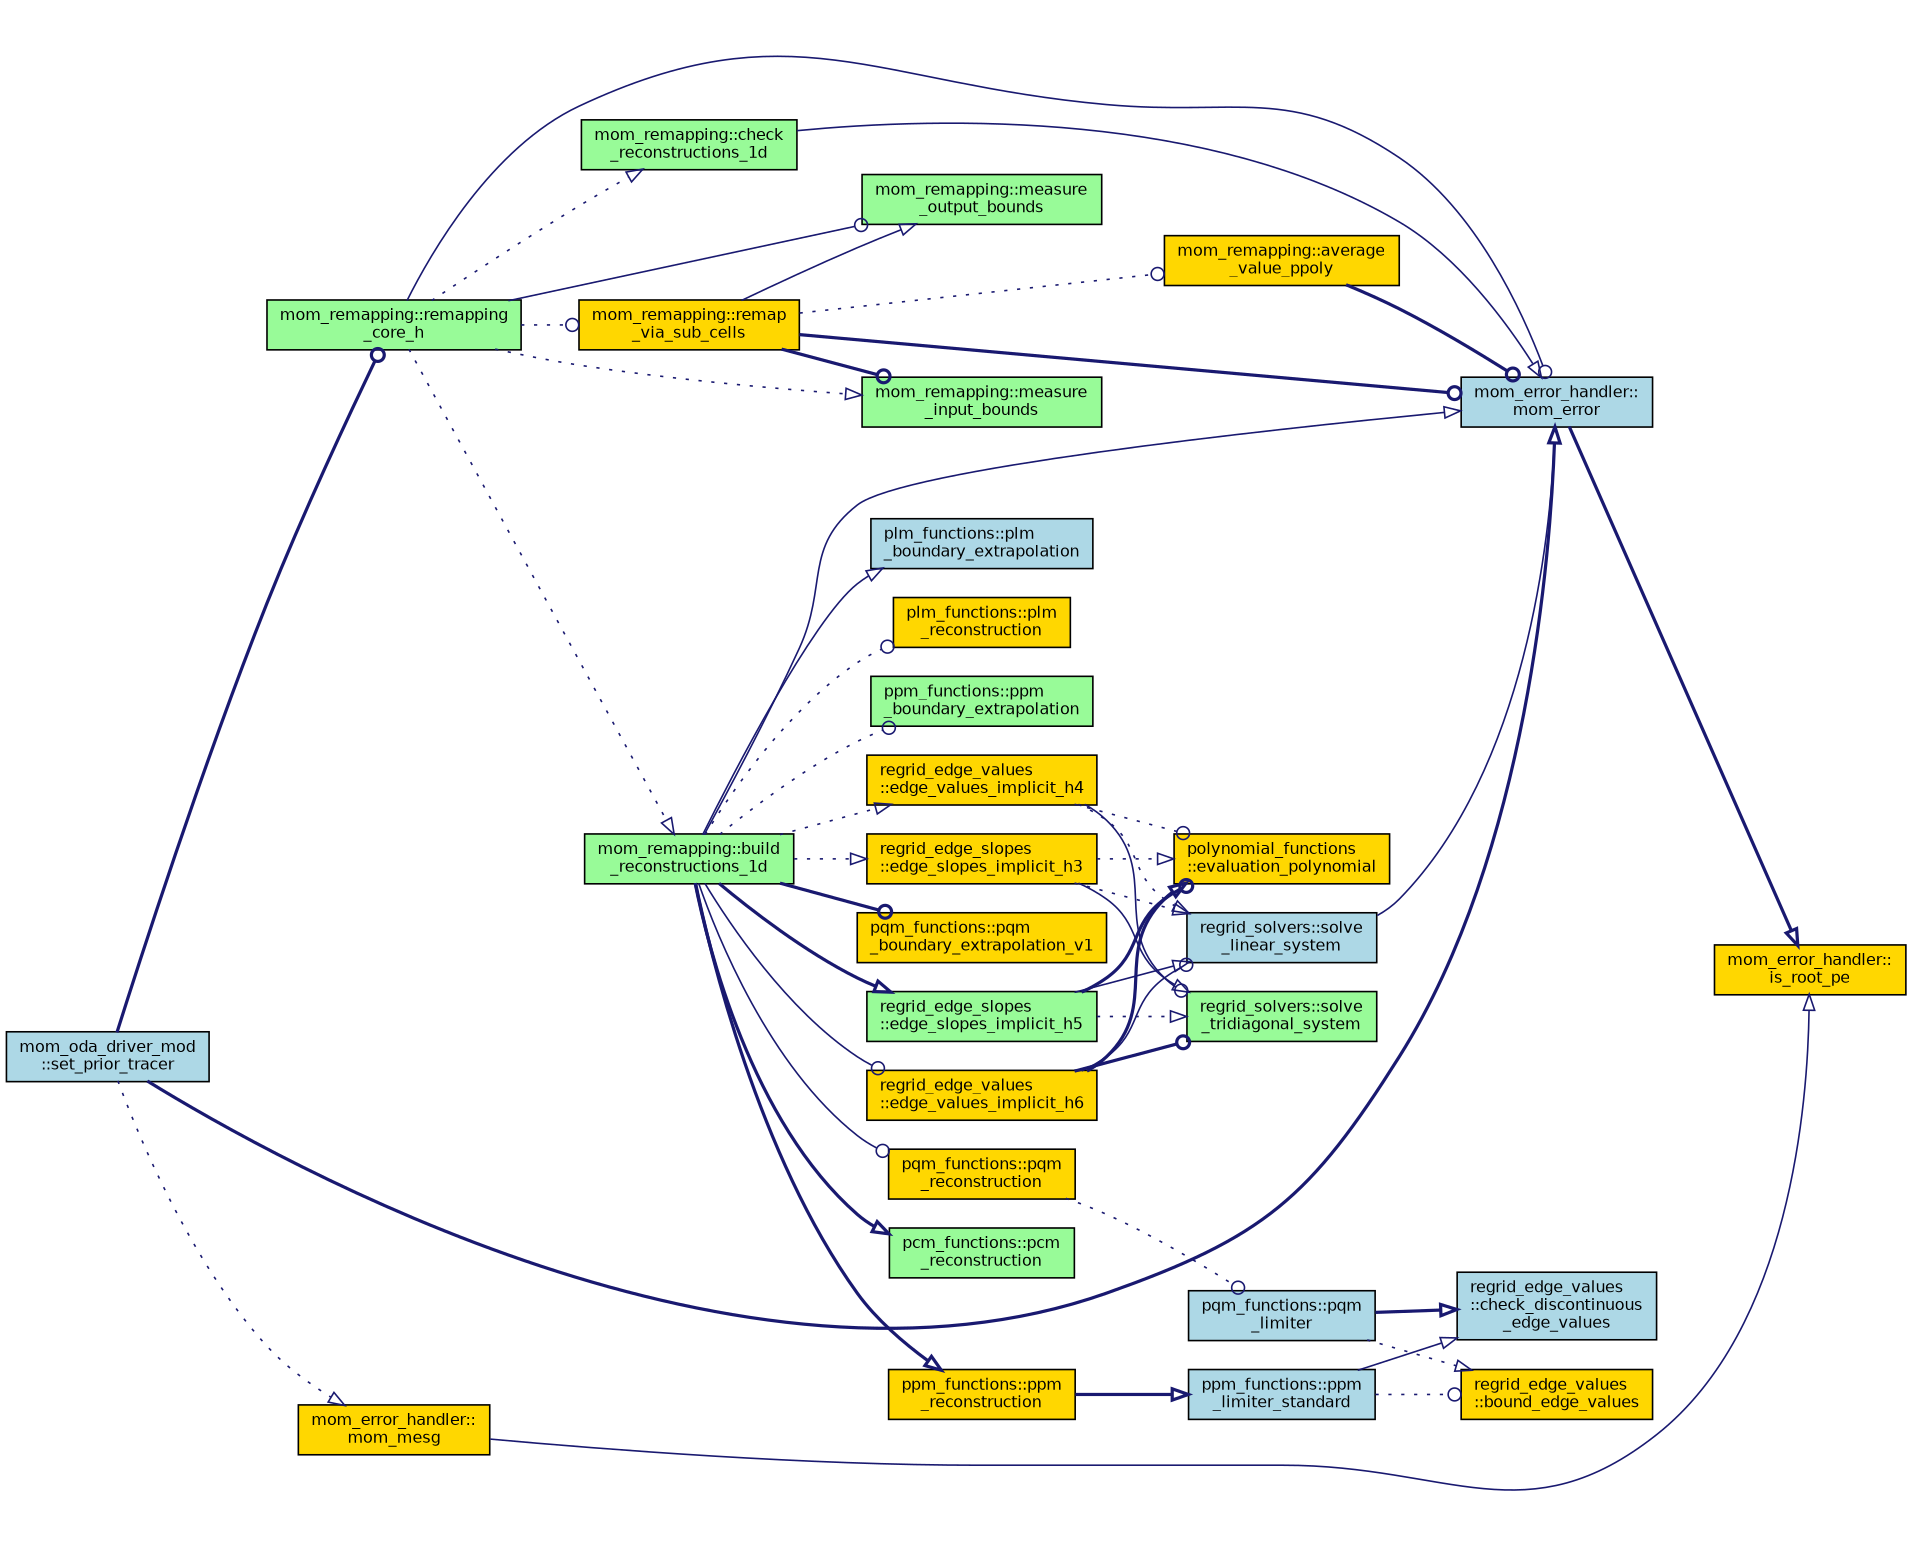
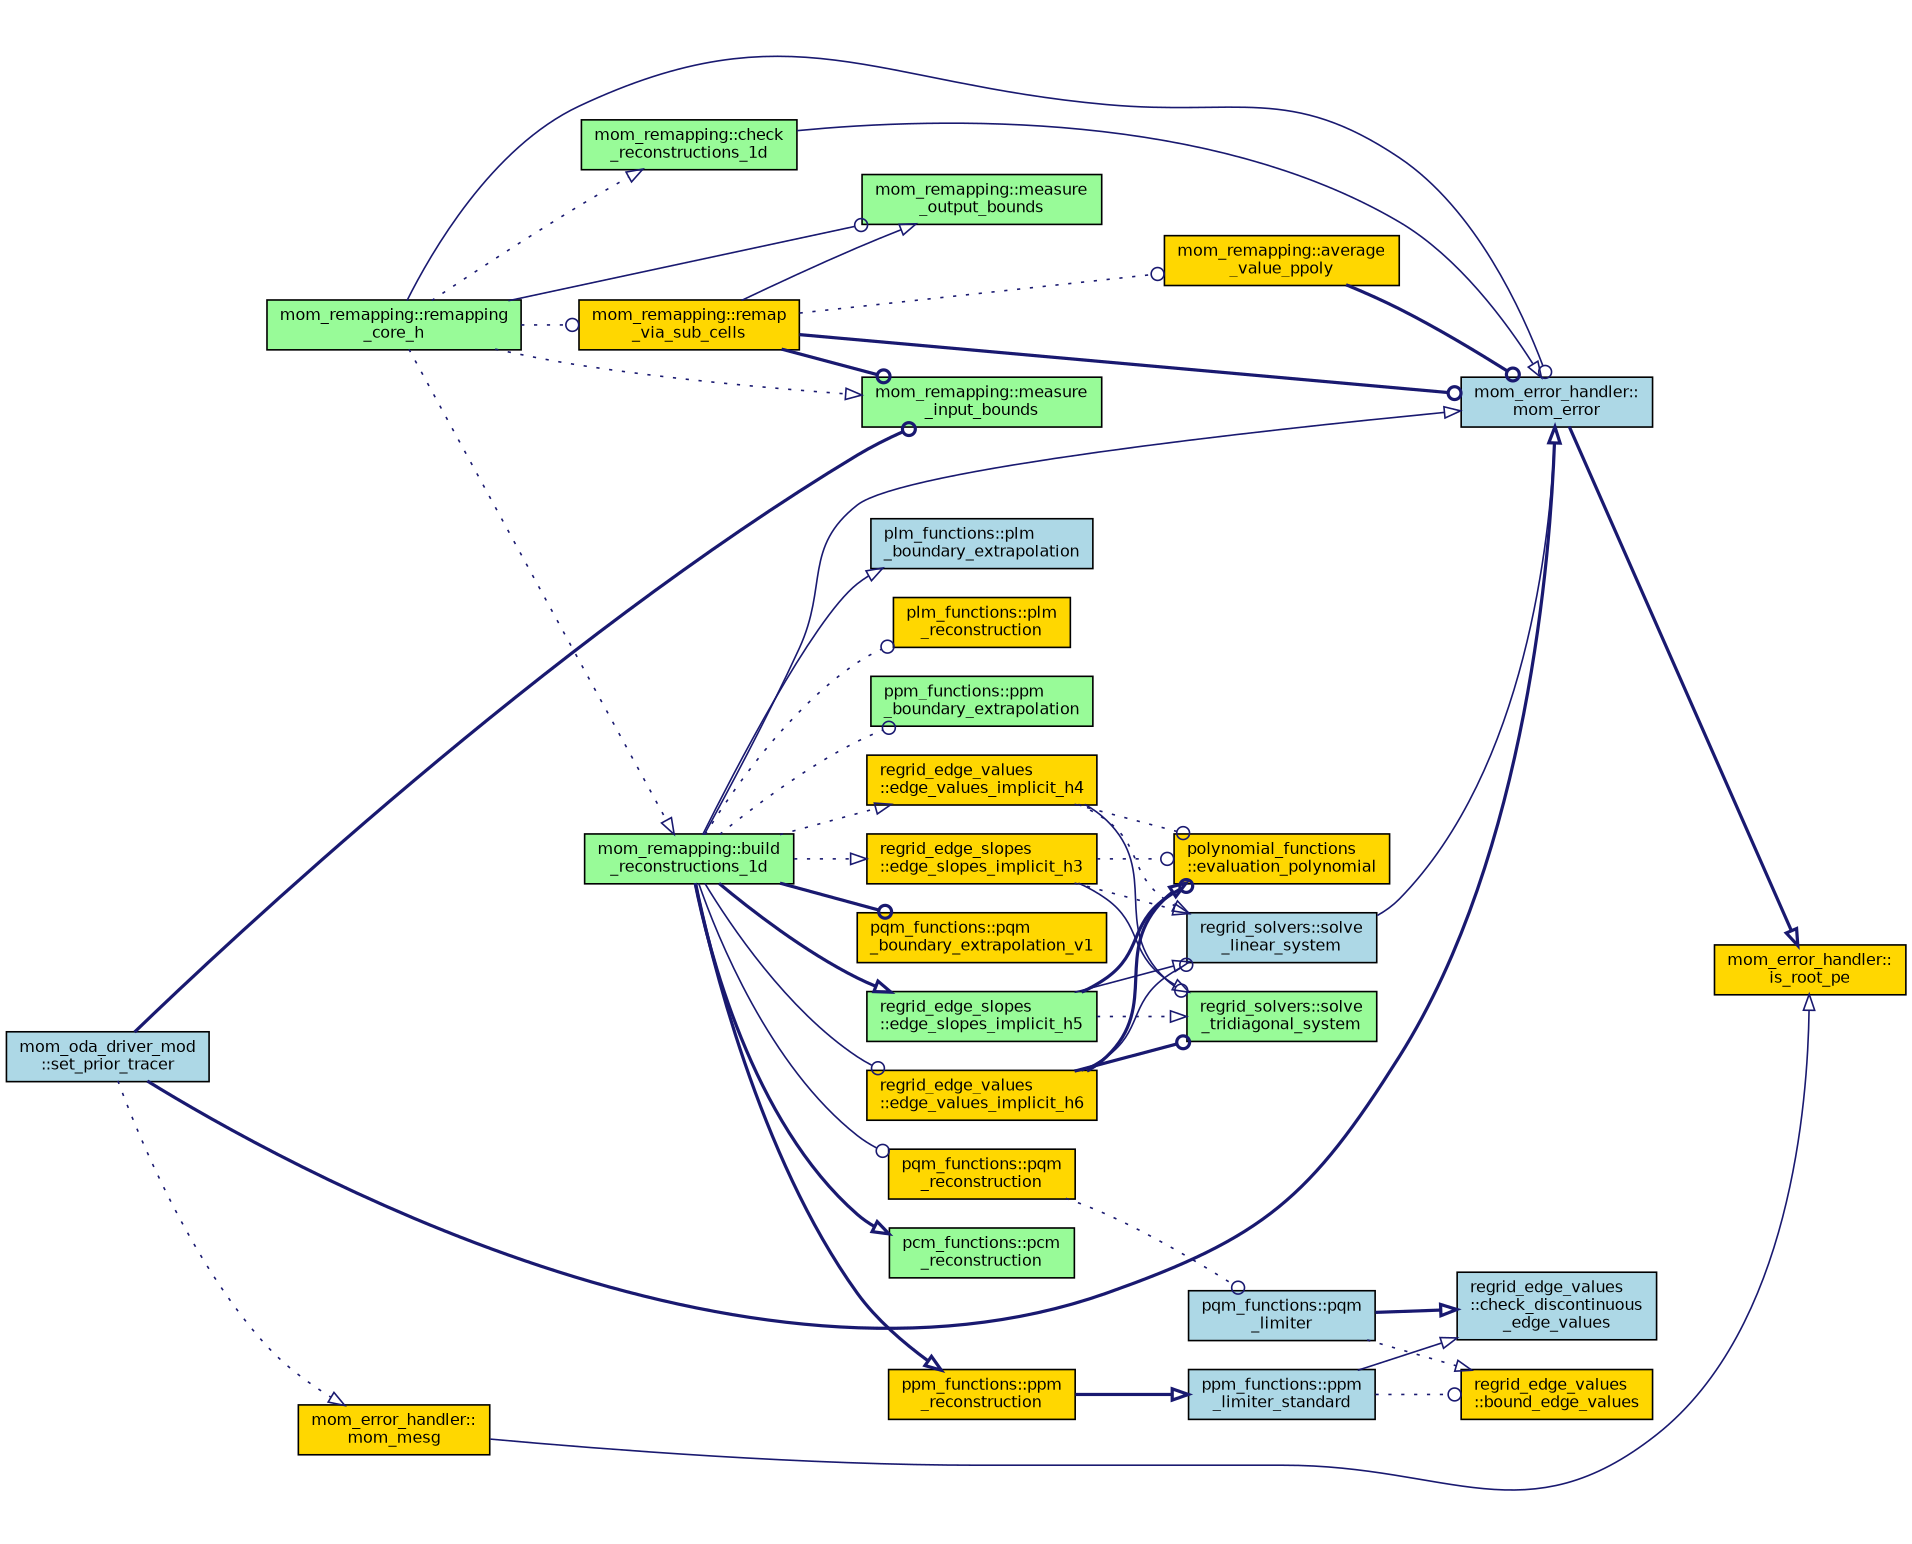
(233, 692) -> (501, 709)
(1119, 859) -> (1119, 859)
